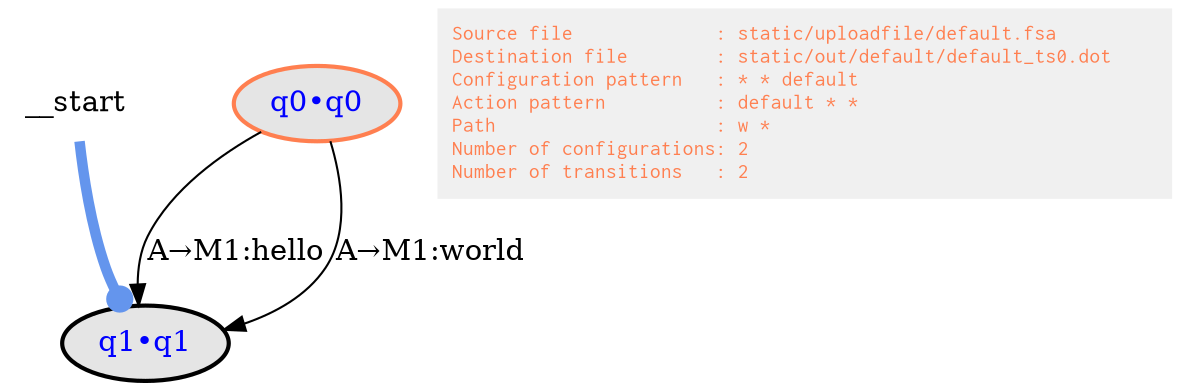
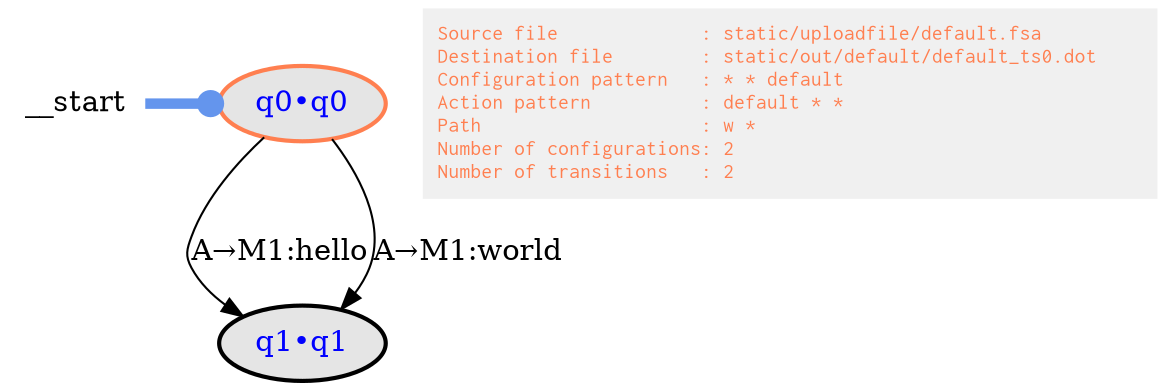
(92, 218) -> (173, 104)
